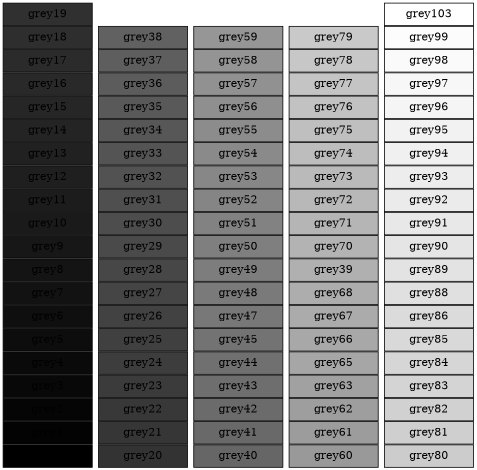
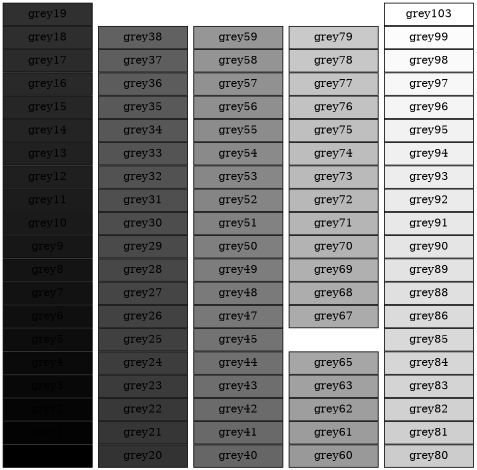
(334, 270) -> (334, 270)
(334, 340) -> none
